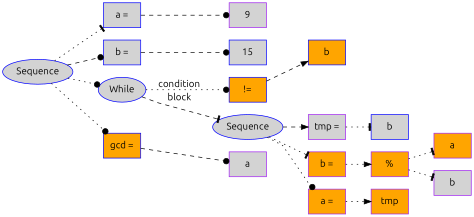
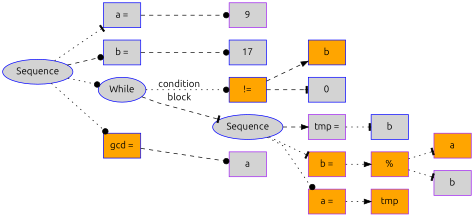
(248, 52) -> (248, 52)
none -> (327, 90)
